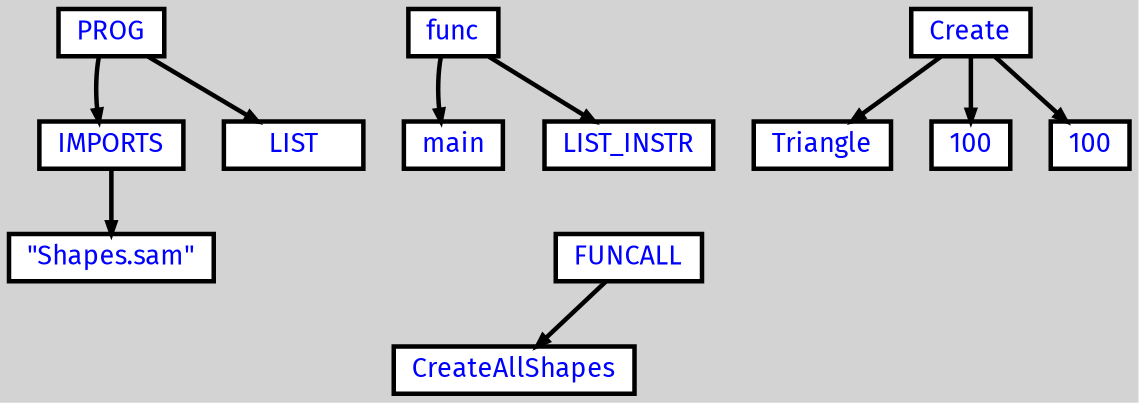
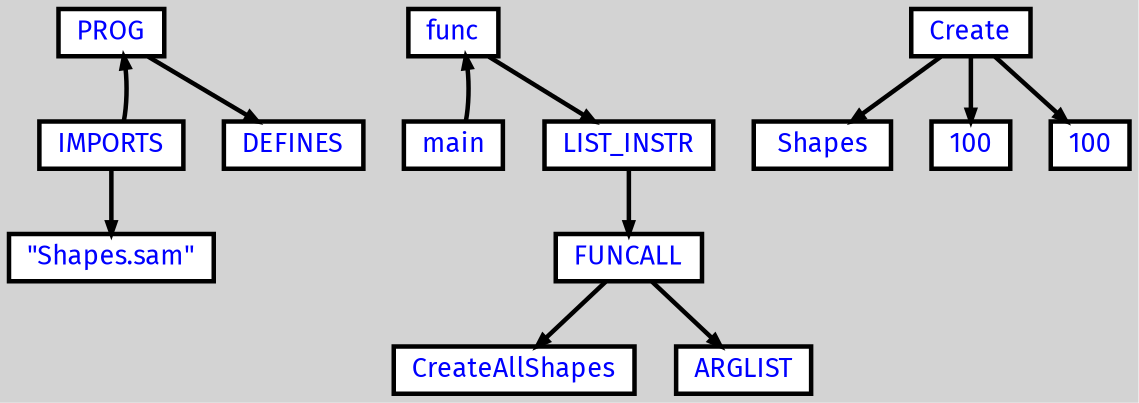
(96, 83) -> (126, 95)
(438, 83) -> (468, 95)
(294, 145) -> (294, 145)
(822, 145) -> (822, 145)
none -> (629, 196)
none -> (744, 370)
